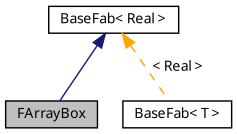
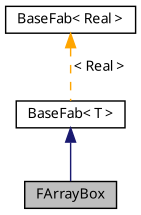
(79, 73) -> (71, 162)
